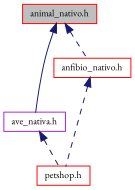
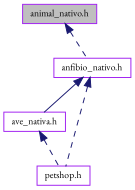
(60, 14) -> (60, 14)
(92, 68) -> (92, 68)
(42, 72) -> (60, 98)
(64, 176) -> (64, 176)
